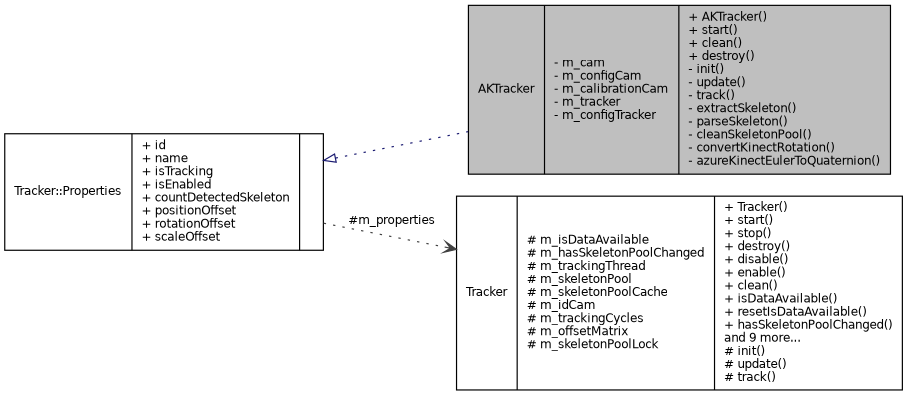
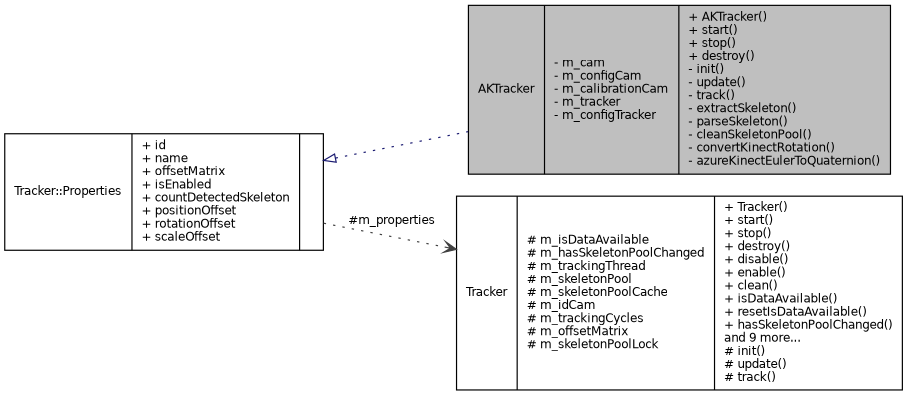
(716, 43) -> (712, 43)
(178, 172) -> (184, 172)
